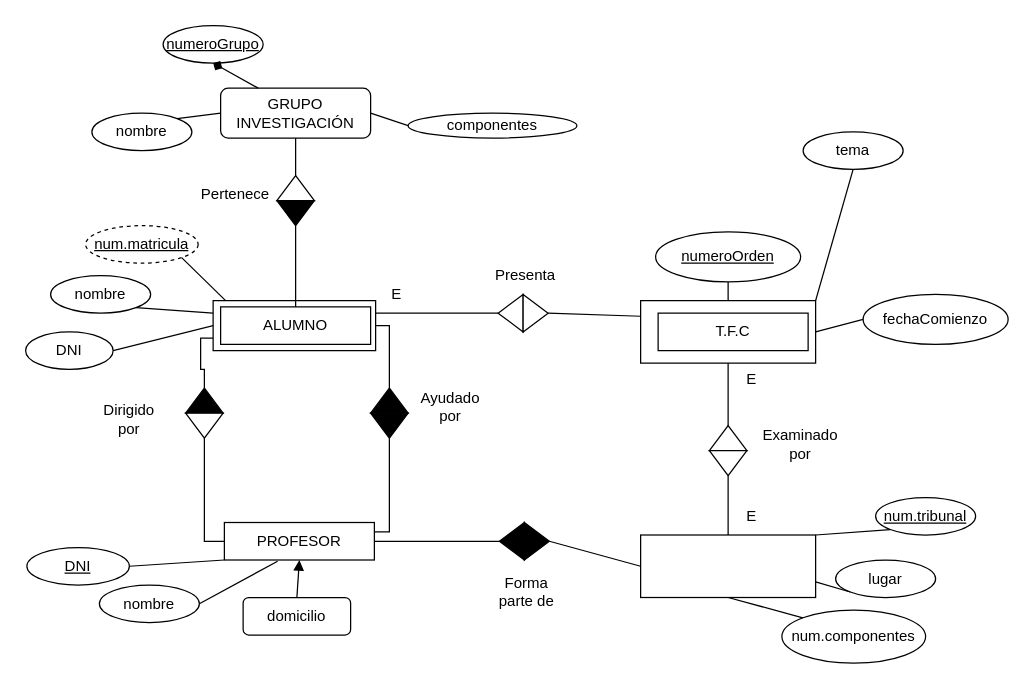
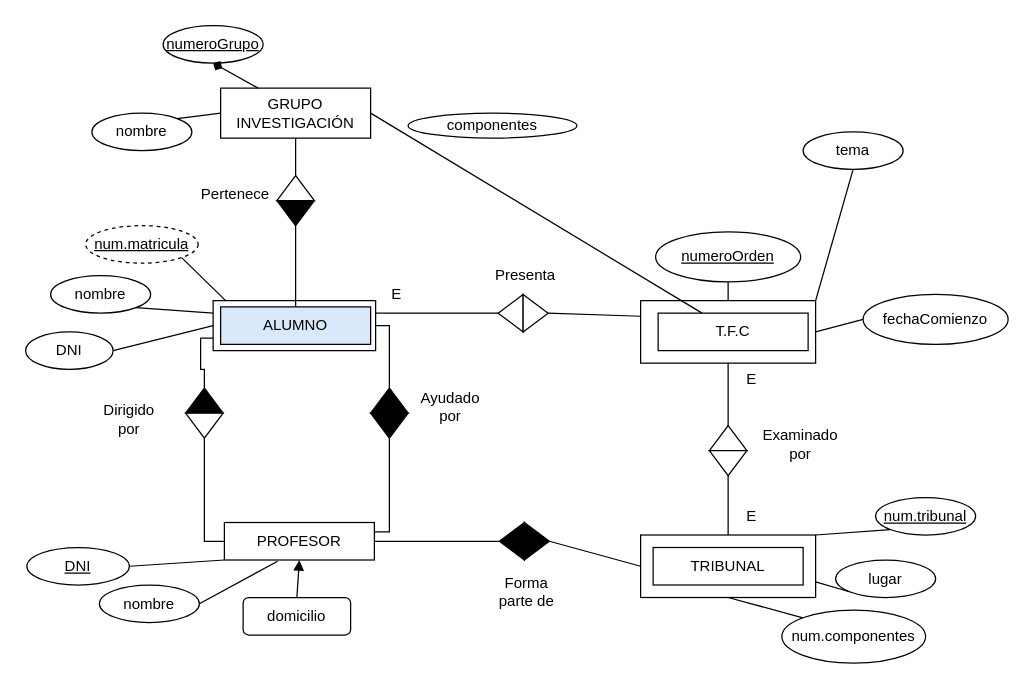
(296, 113) -> (296, 113)
(389, 119) -> (536, 213)
(296, 326) -> (296, 326)
none -> (728, 566)
